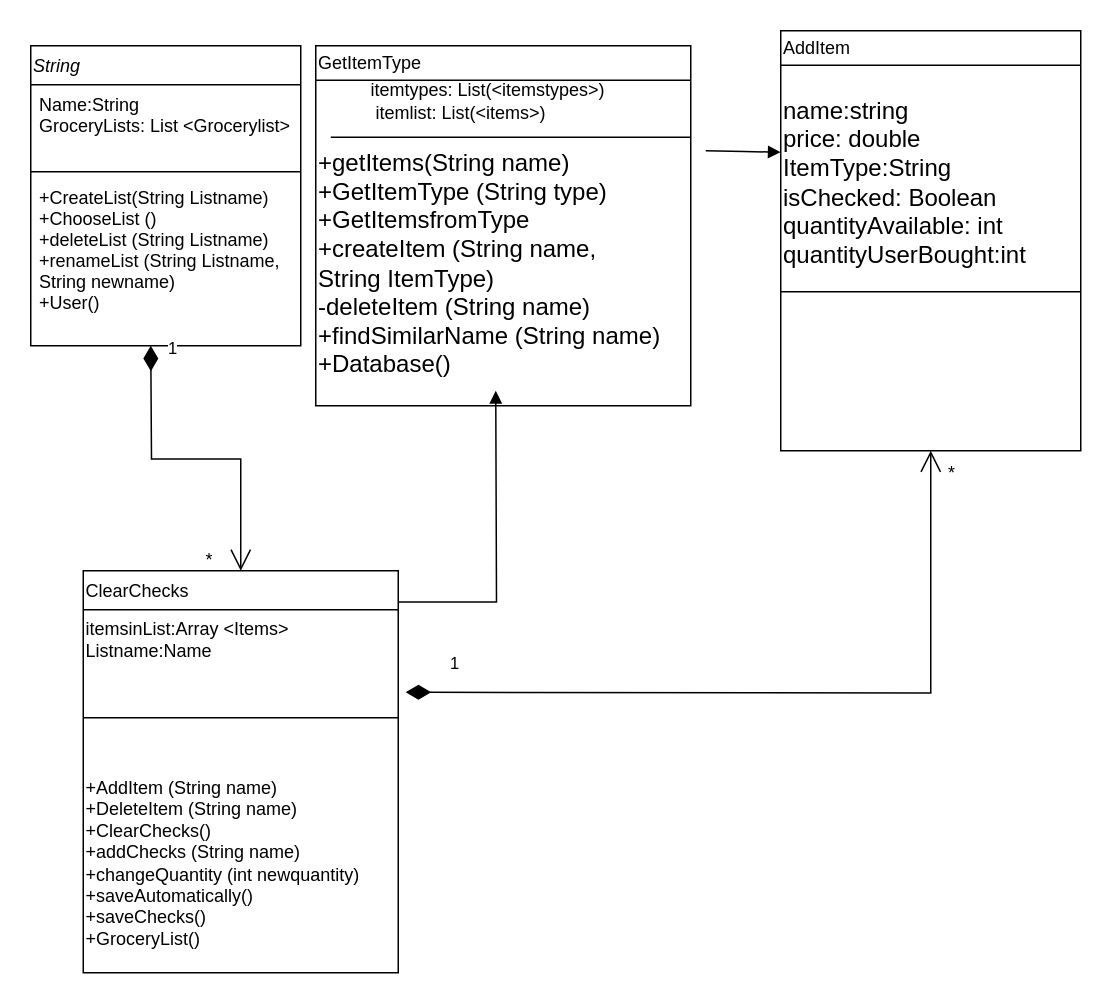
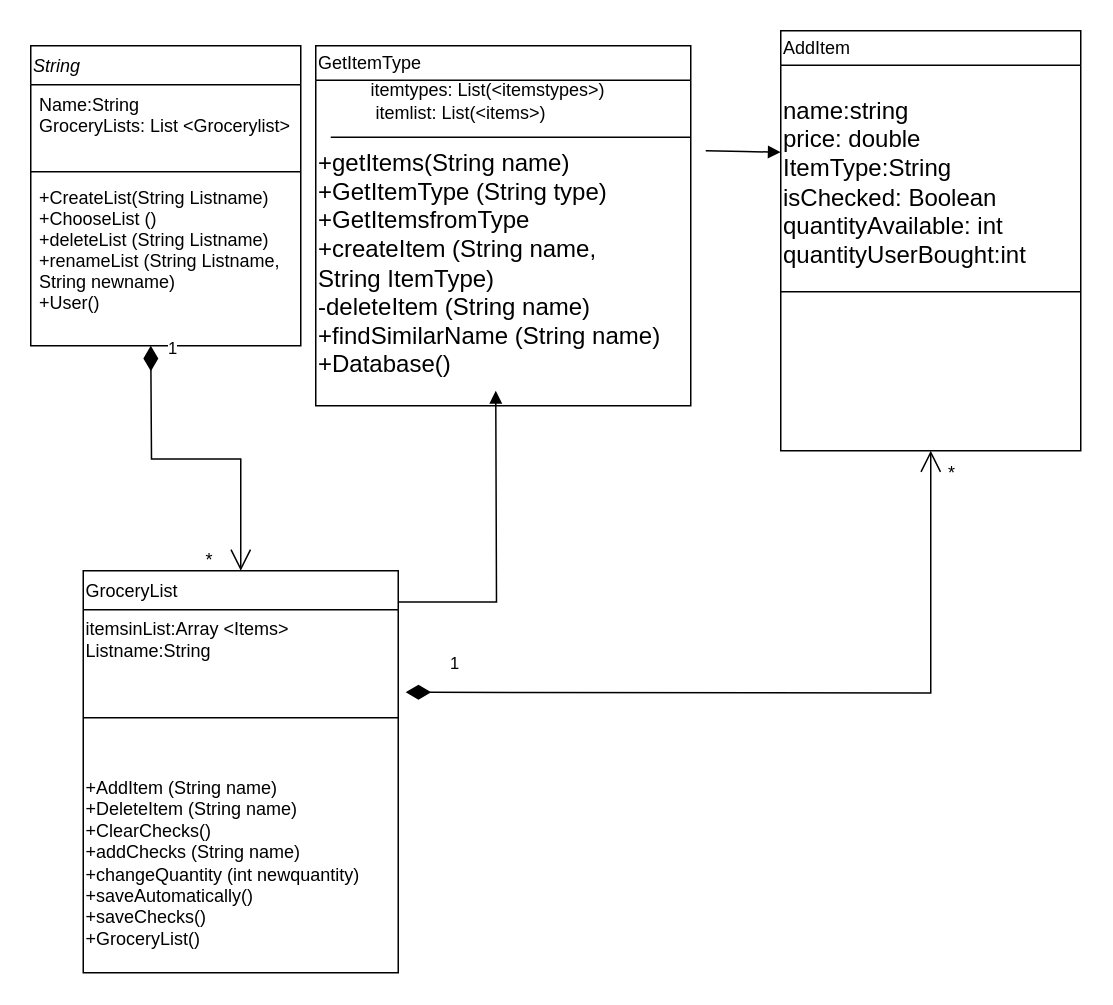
(139, 591) -> (139, 591)
(201, 640) -> (201, 640)
